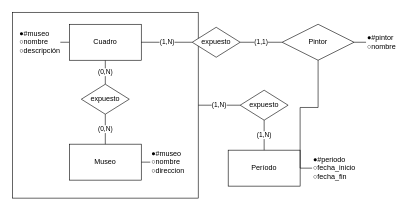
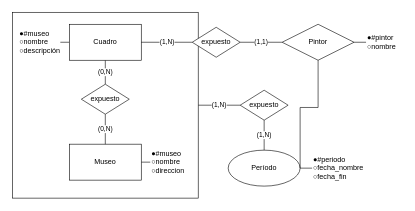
(264, 168) -> (264, 168)
(337, 168) -> (340, 168)
